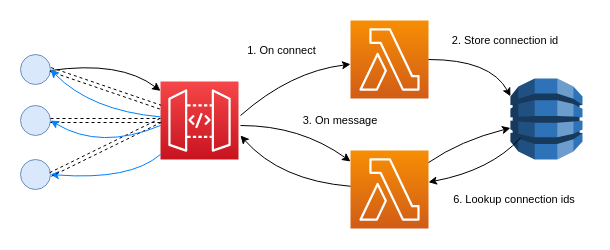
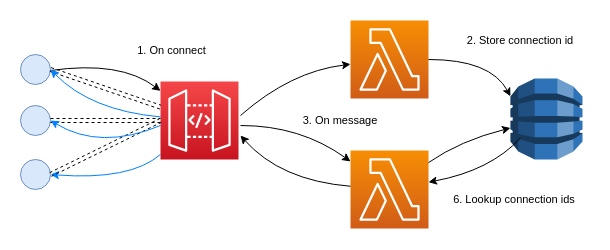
(506, 41) -> (521, 41)
(282, 51) -> (172, 51)
